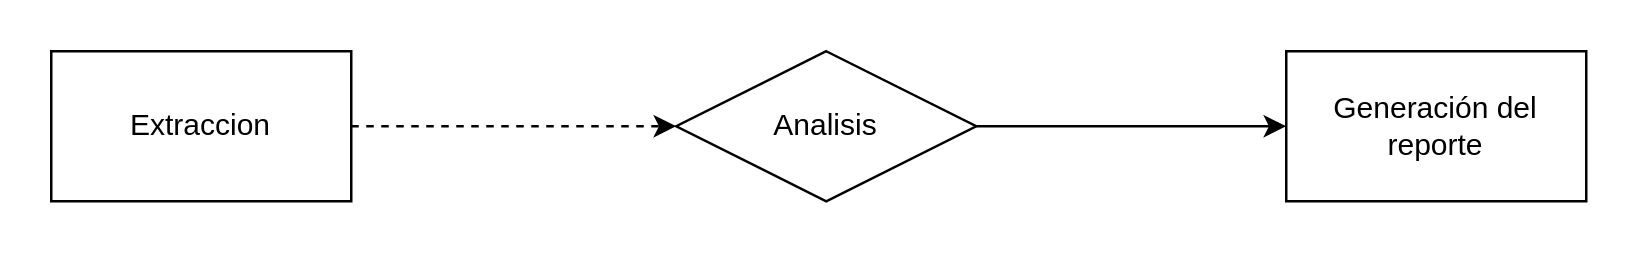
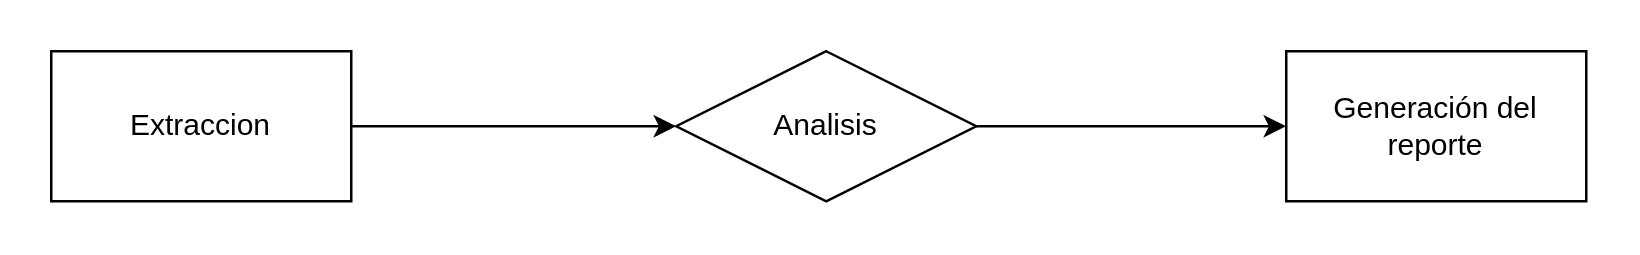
(502, 126) -> (502, 126)
